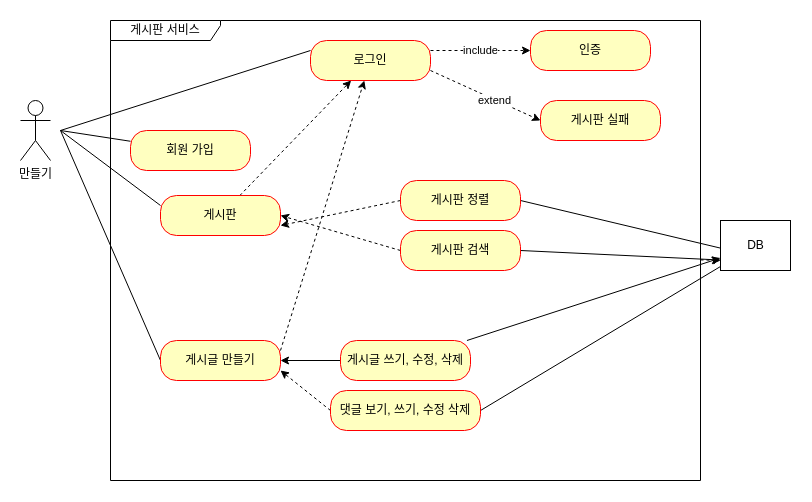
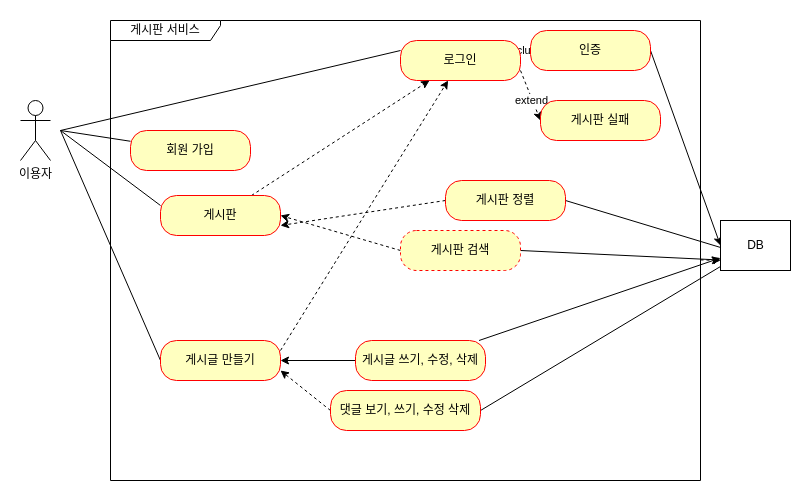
(371, 61) -> (461, 61)
none -> (674, 117)
(36, 175) -> (36, 175)
(461, 201) -> (506, 201)
(461, 251) -> (461, 251)
(406, 361) -> (421, 361)
